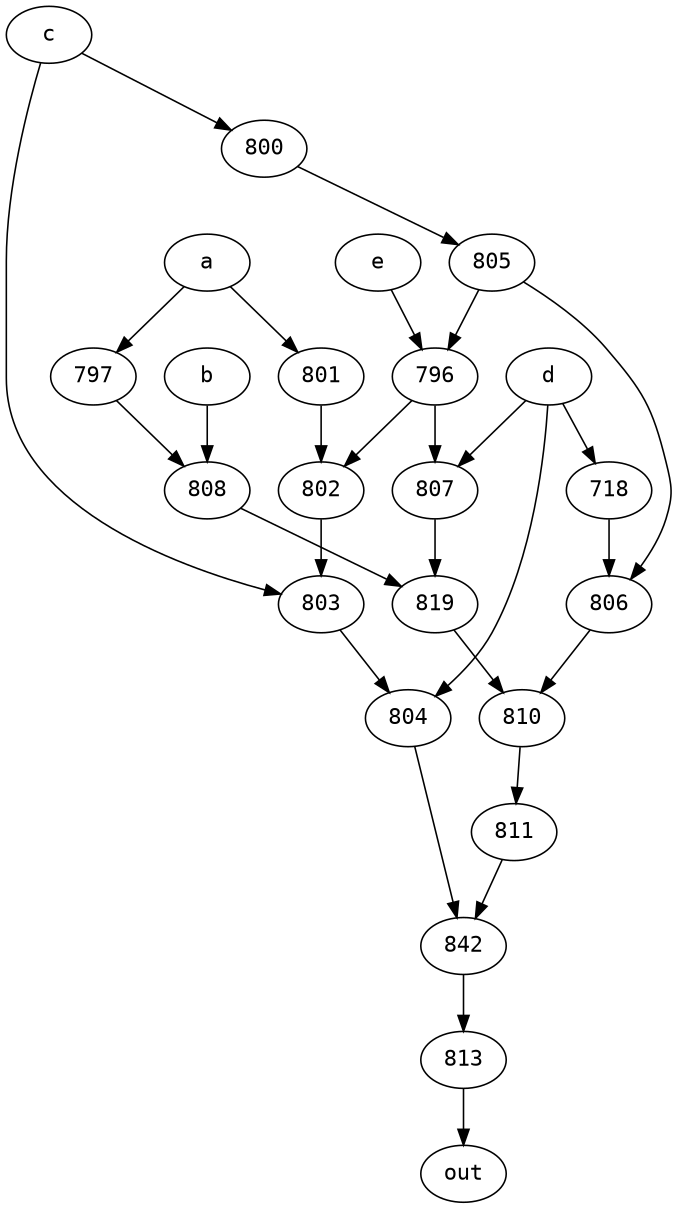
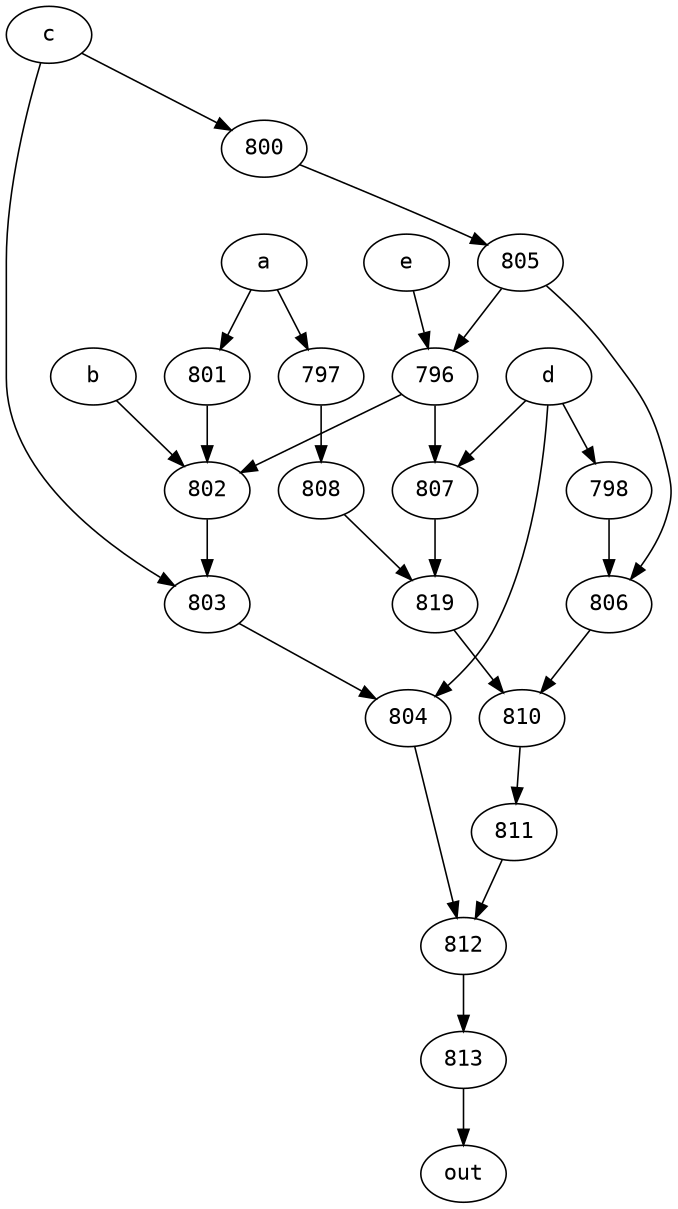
(207, 426) -> (144, 428)
(609, 490) -> (609, 490)
(464, 946) -> (464, 946)
